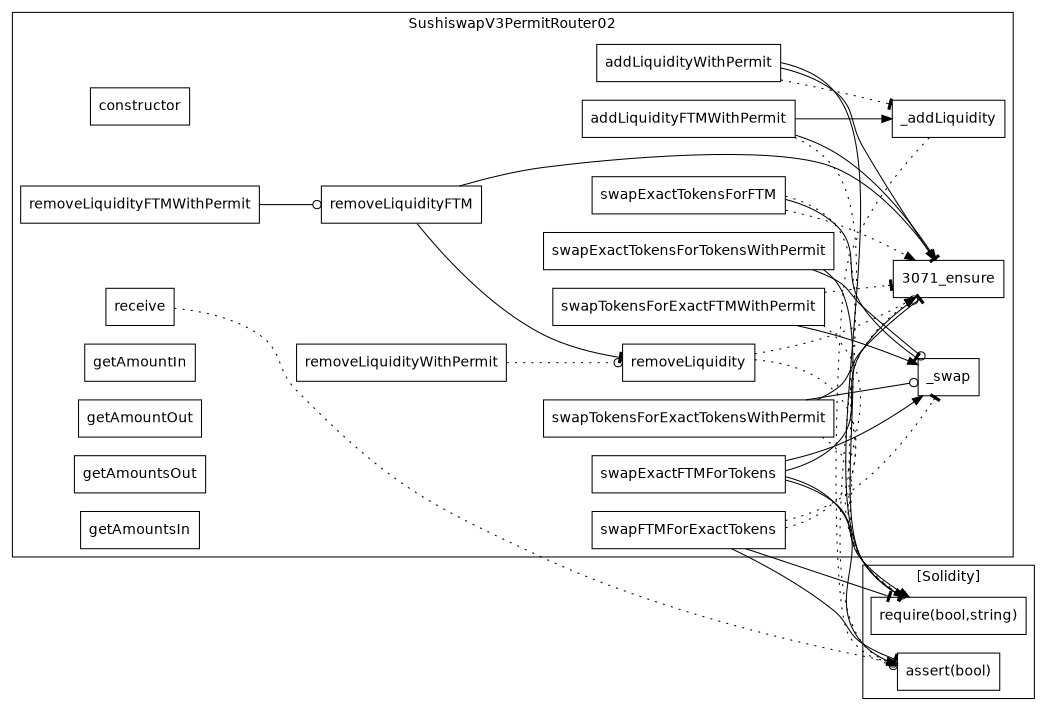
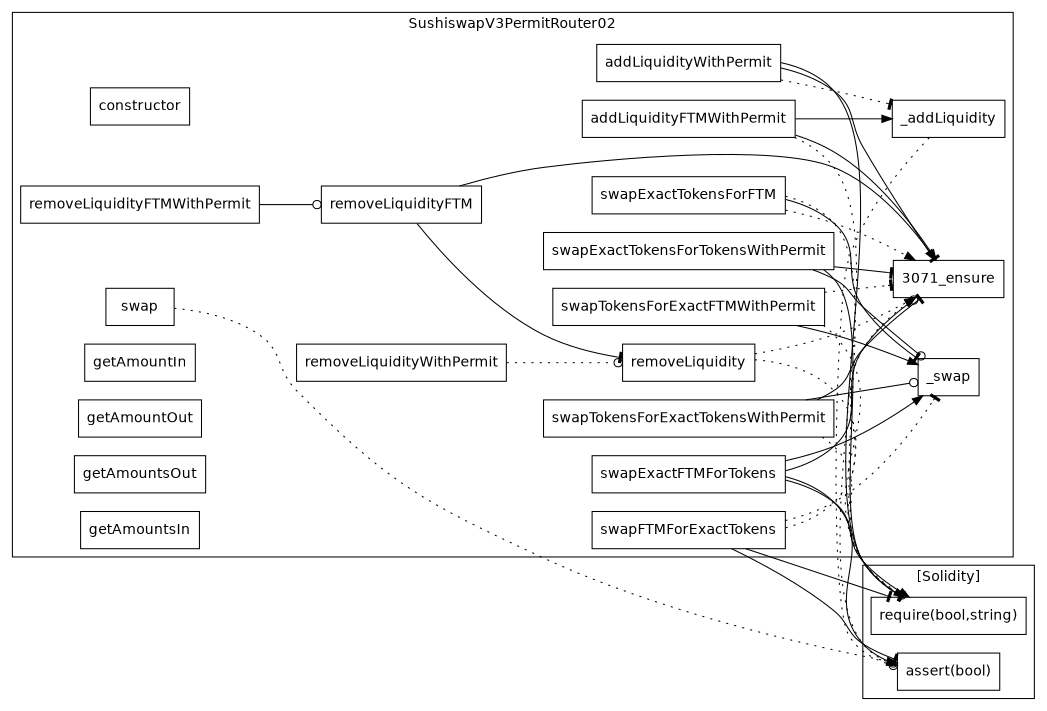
none -> (865, 270)
(140, 307) -> (140, 307)
